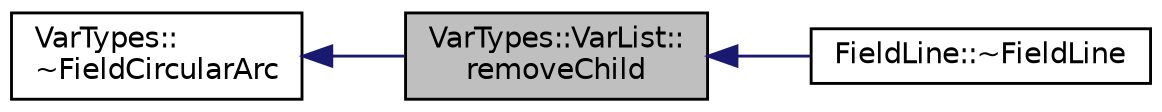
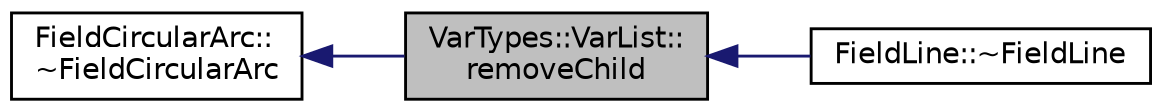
(157, 56) -> (157, 56)
